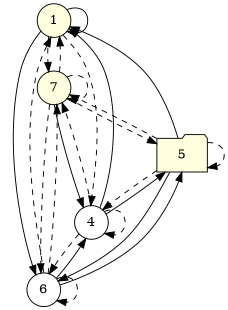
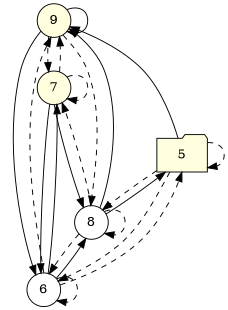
(54, 21) -> (54, 21)
(106, 118) -> none
(120, 119) -> none
(43, 184) -> (43, 184)
(55, 194) -> (55, 194)
(91, 222) -> (91, 222)
(129, 235) -> (129, 235)
(132, 248) -> (132, 248)
